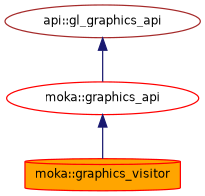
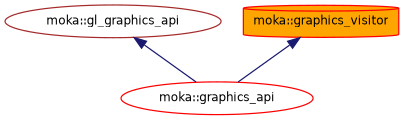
(103, 21) -> (113, 21)
(103, 143) -> (264, 64)
